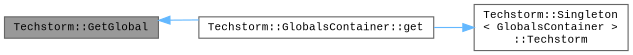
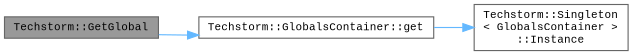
(184, 20) -> (173, 35)
(551, 28) -> (551, 28)
